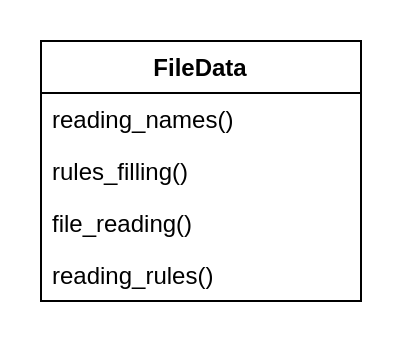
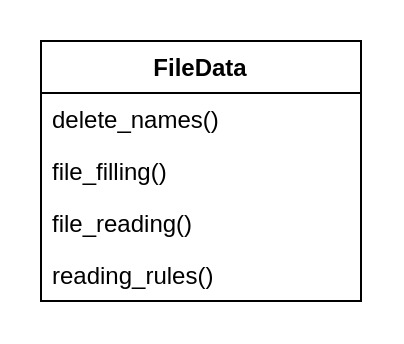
(151, 121) -> (144, 121)
(138, 173) -> (128, 173)
